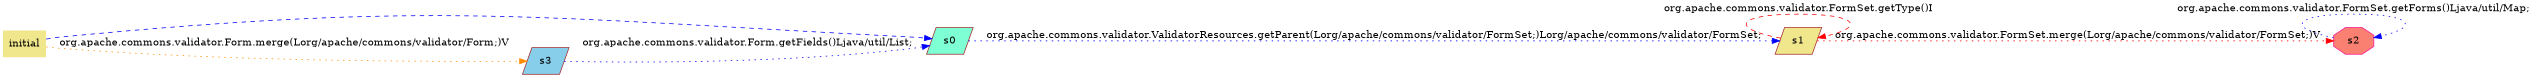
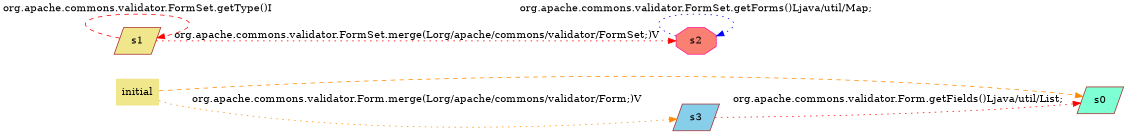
(485, 16) -> (617, 77)
(1370, 41) -> none
(744, 60) -> (894, 114)
